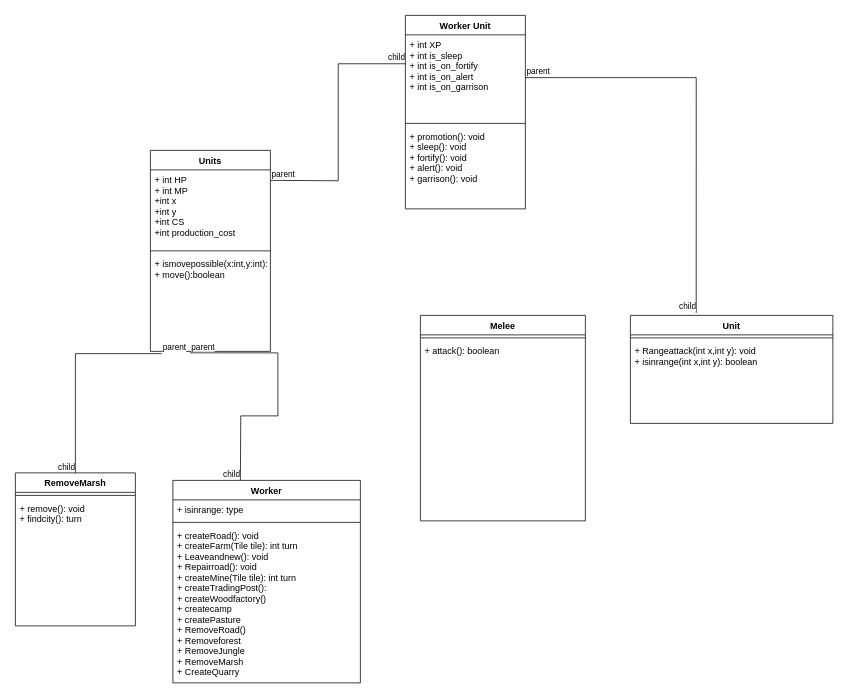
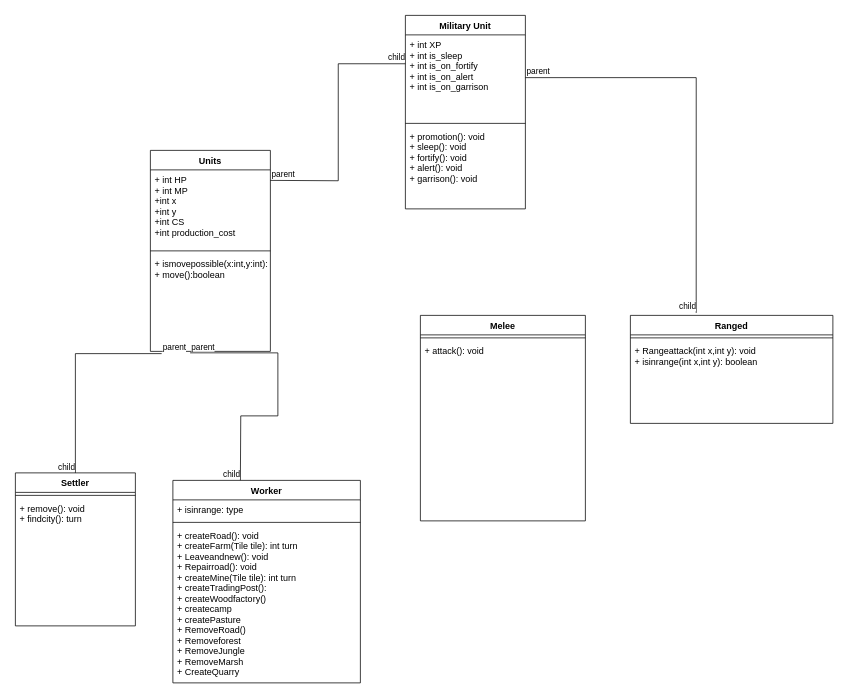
(465, 26) -> (465, 26)
(731, 326) -> (731, 326)
(468, 351) -> (460, 351)
(75, 483) -> (75, 483)
